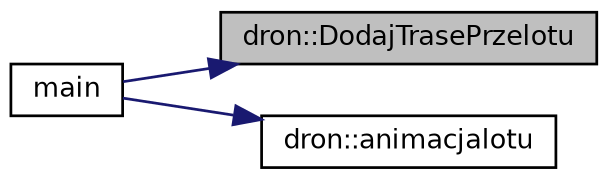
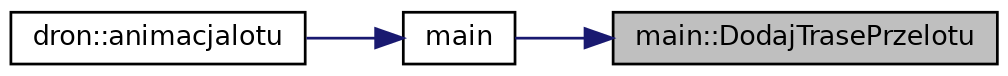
(409, 38) -> (805, 38)
(178, 107) -> (341, 38)
